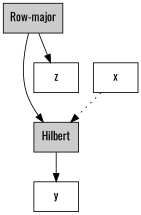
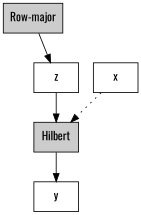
(24, 76) -> (56, 103)
